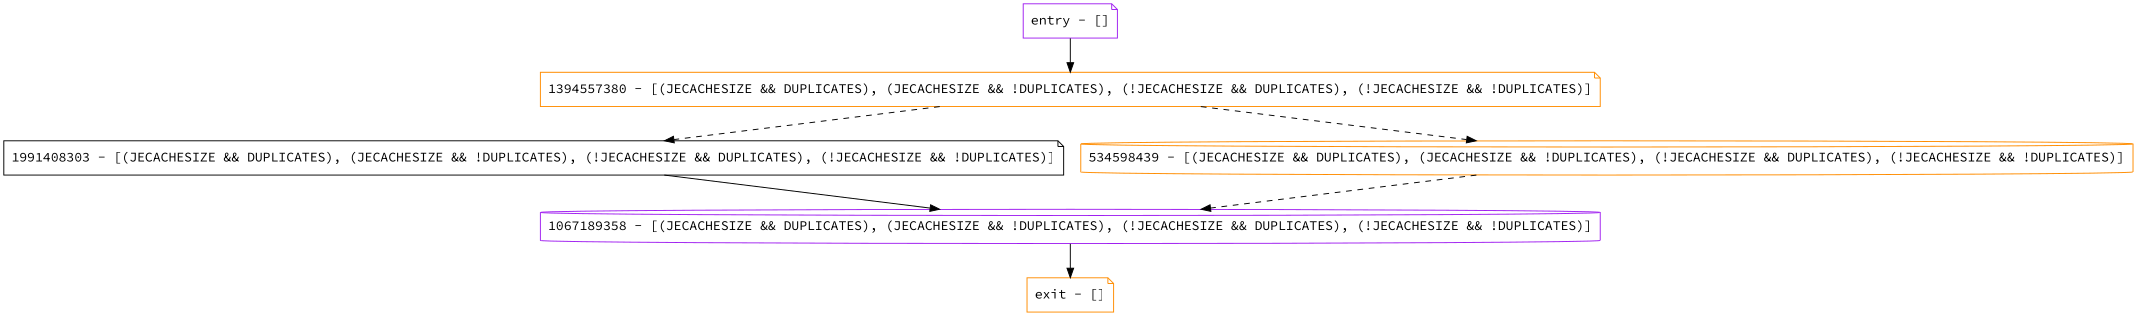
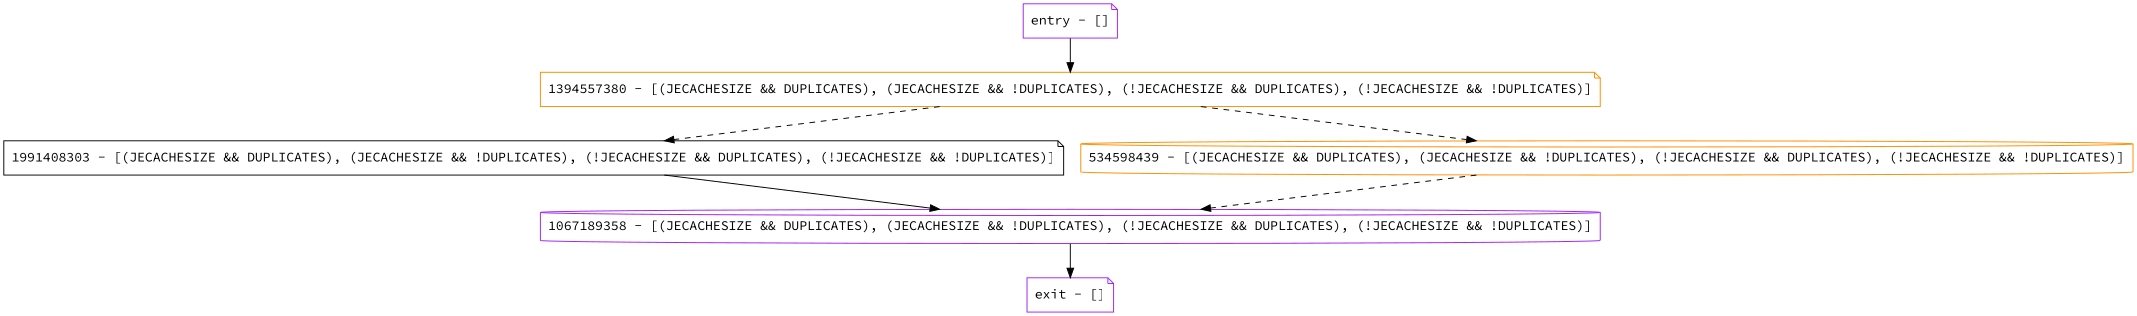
(1070, 295) -> (1070, 295)
